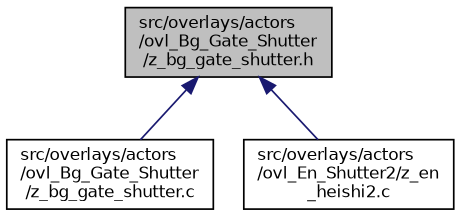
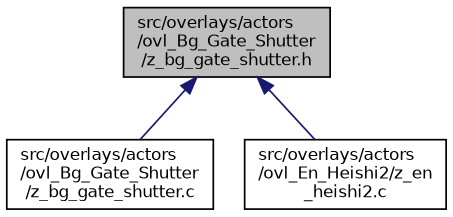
(349, 174) -> (345, 174)
